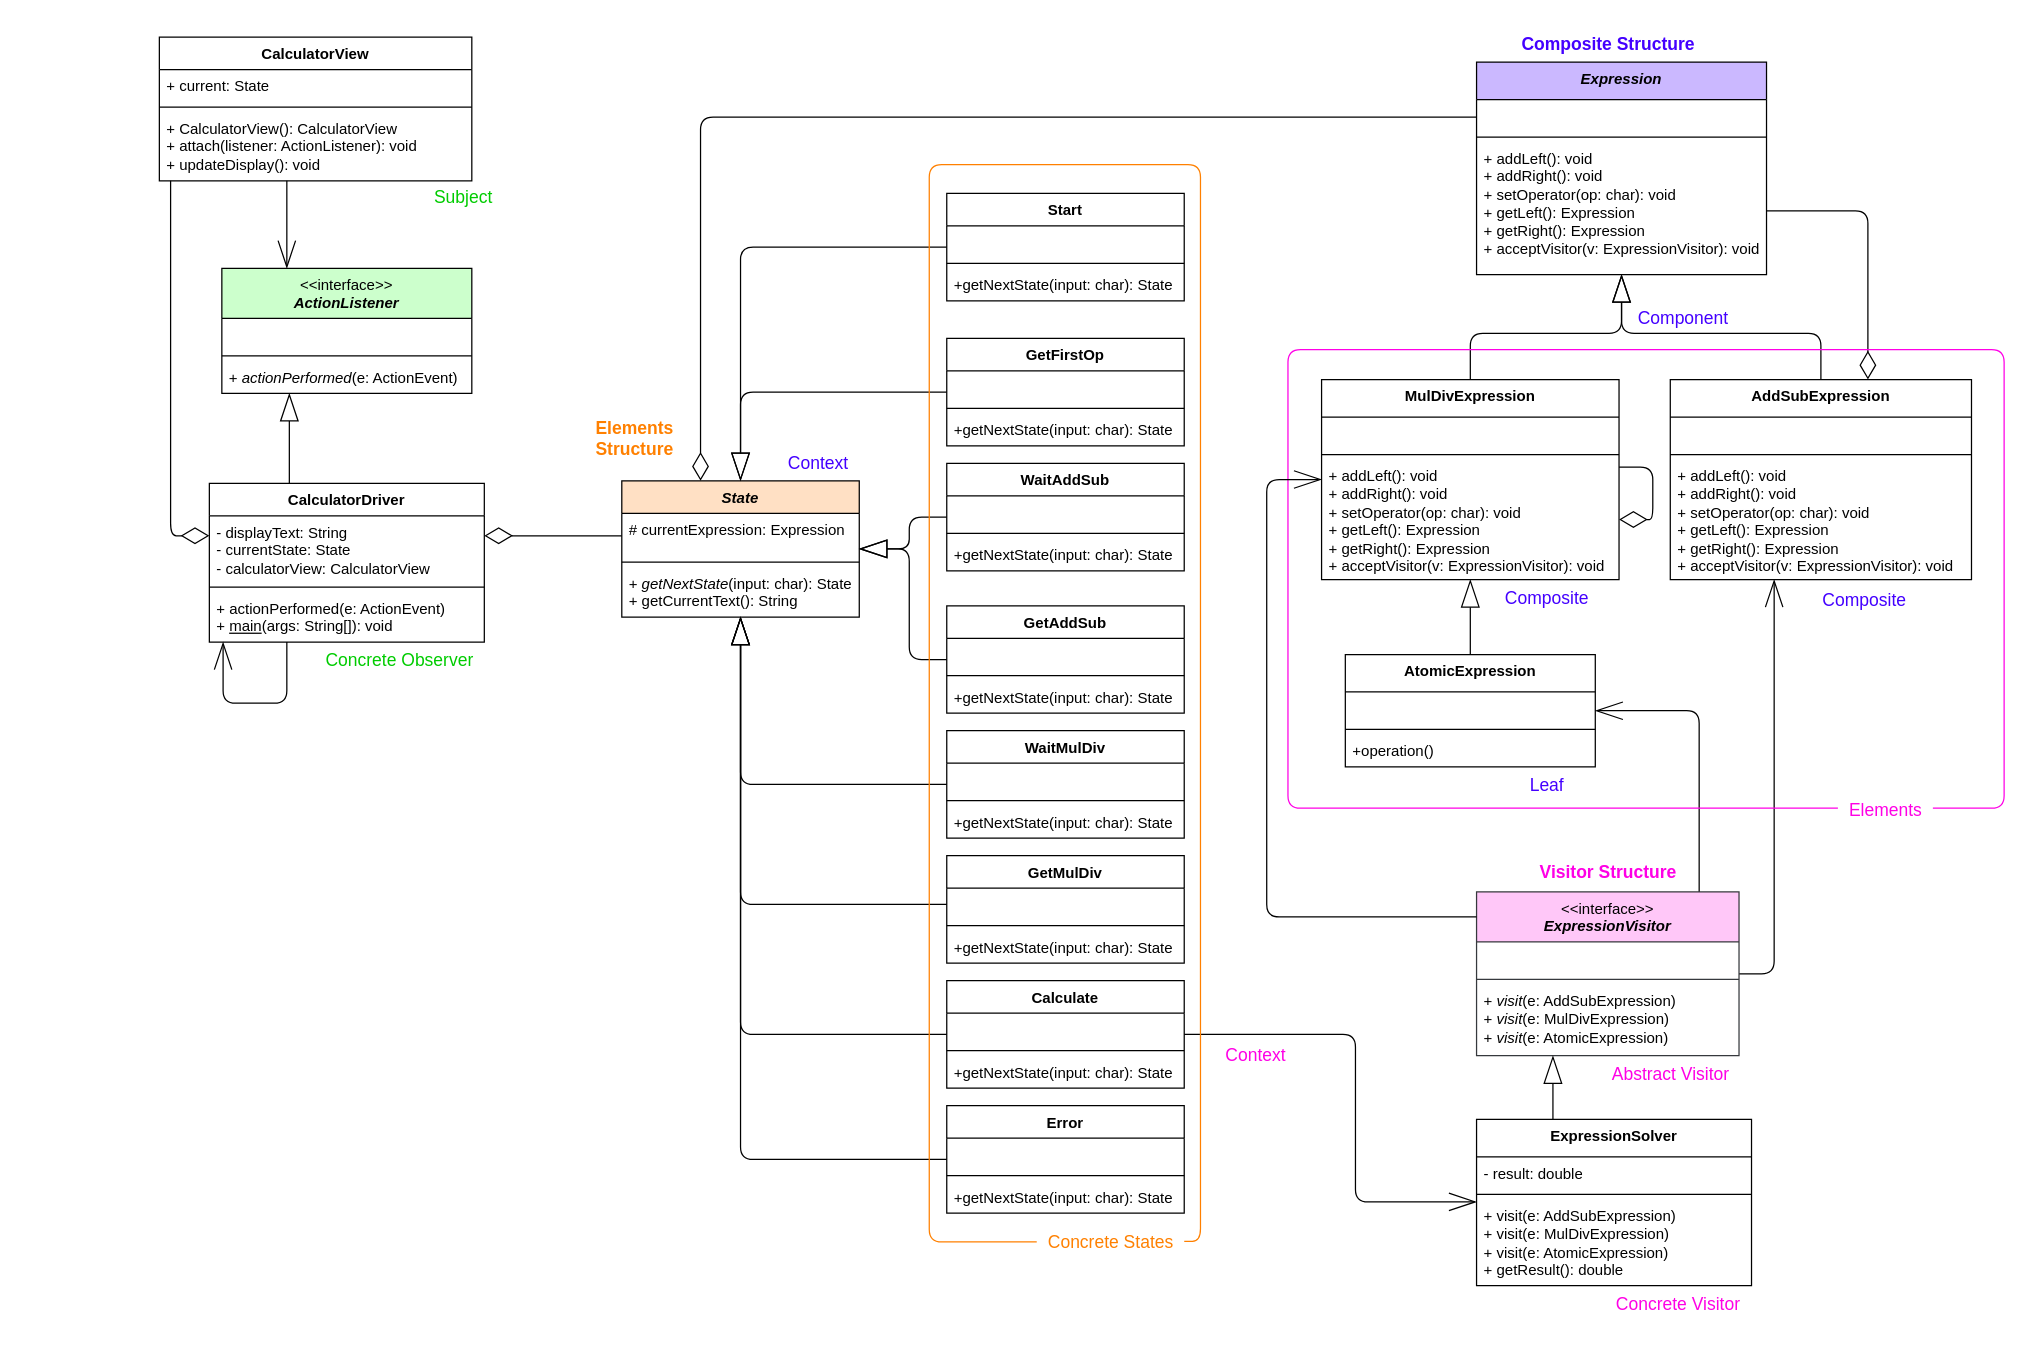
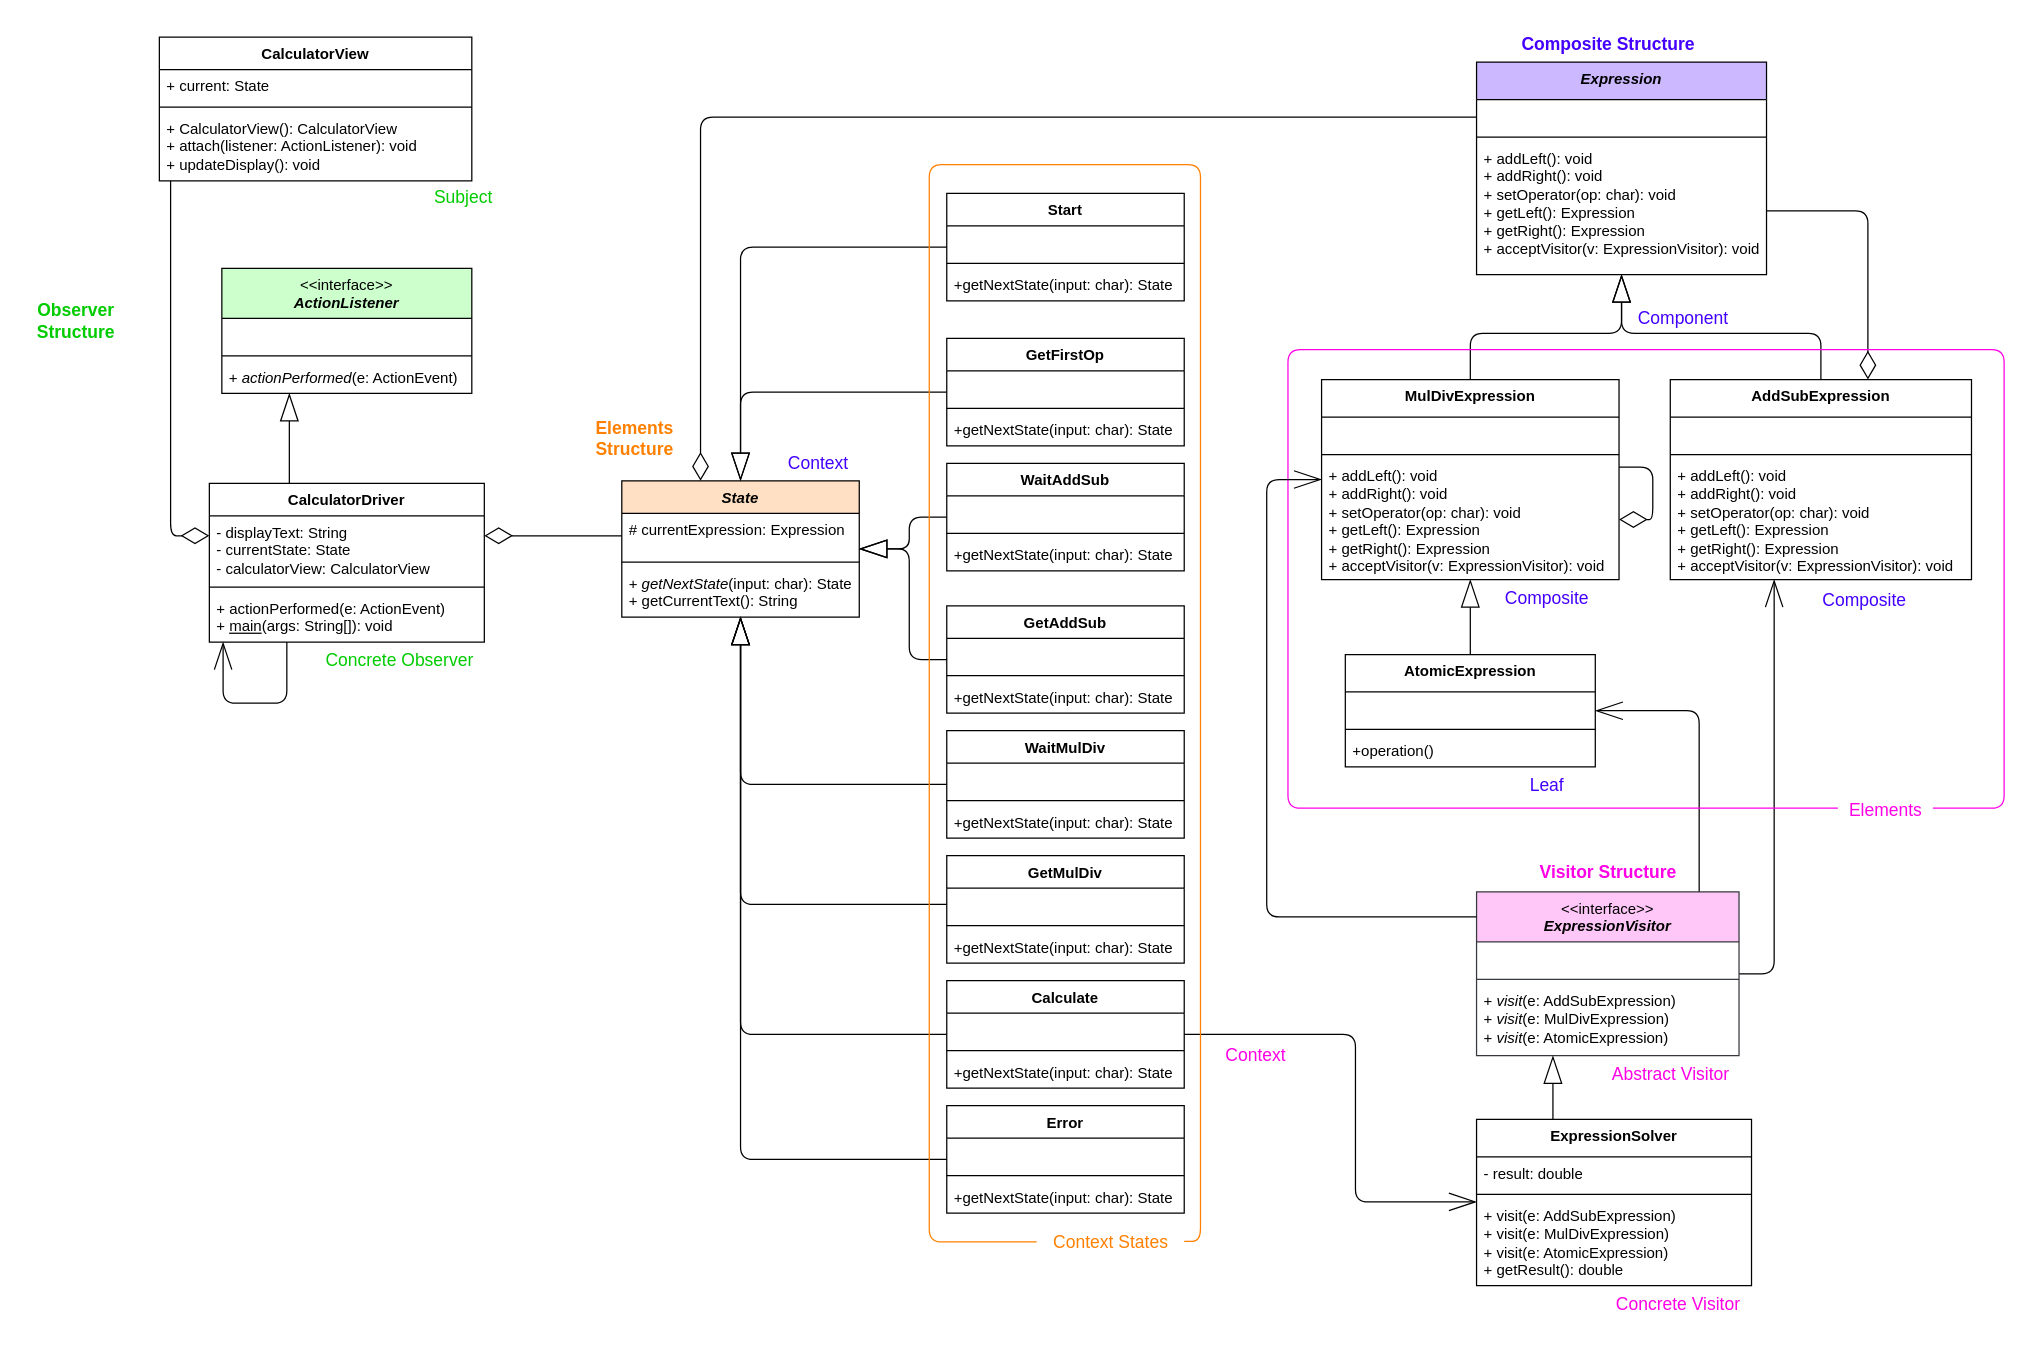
(287, 223) -> none
none -> (76, 321)
(1111, 1242) -> (1111, 1242)
